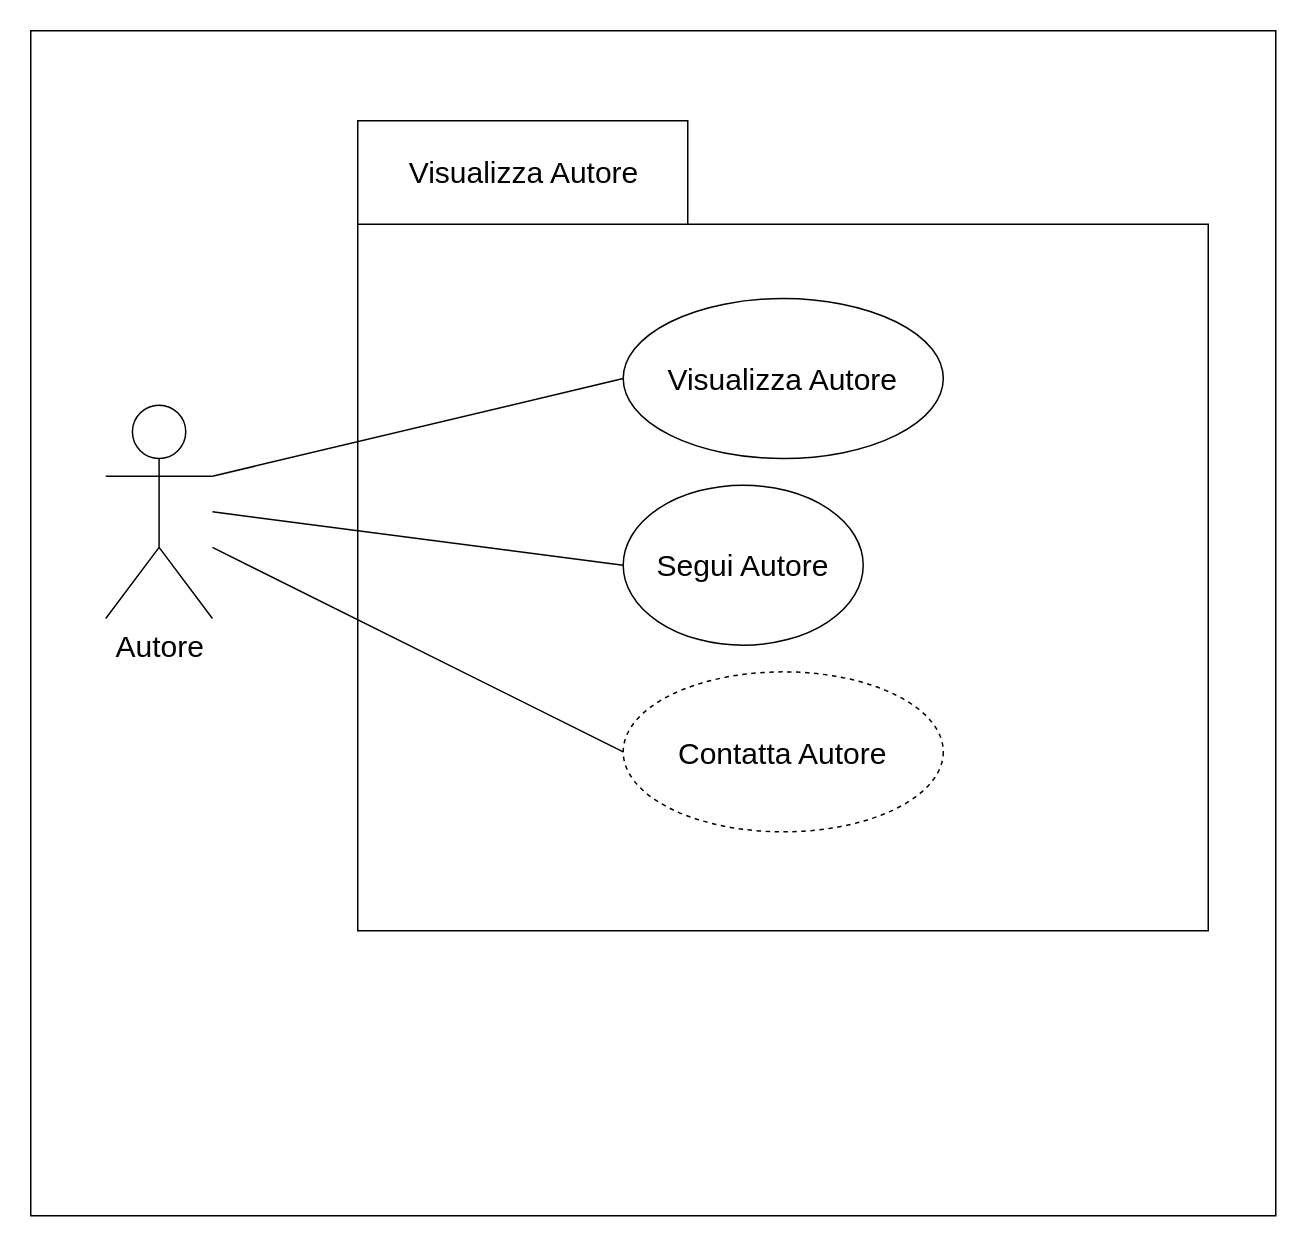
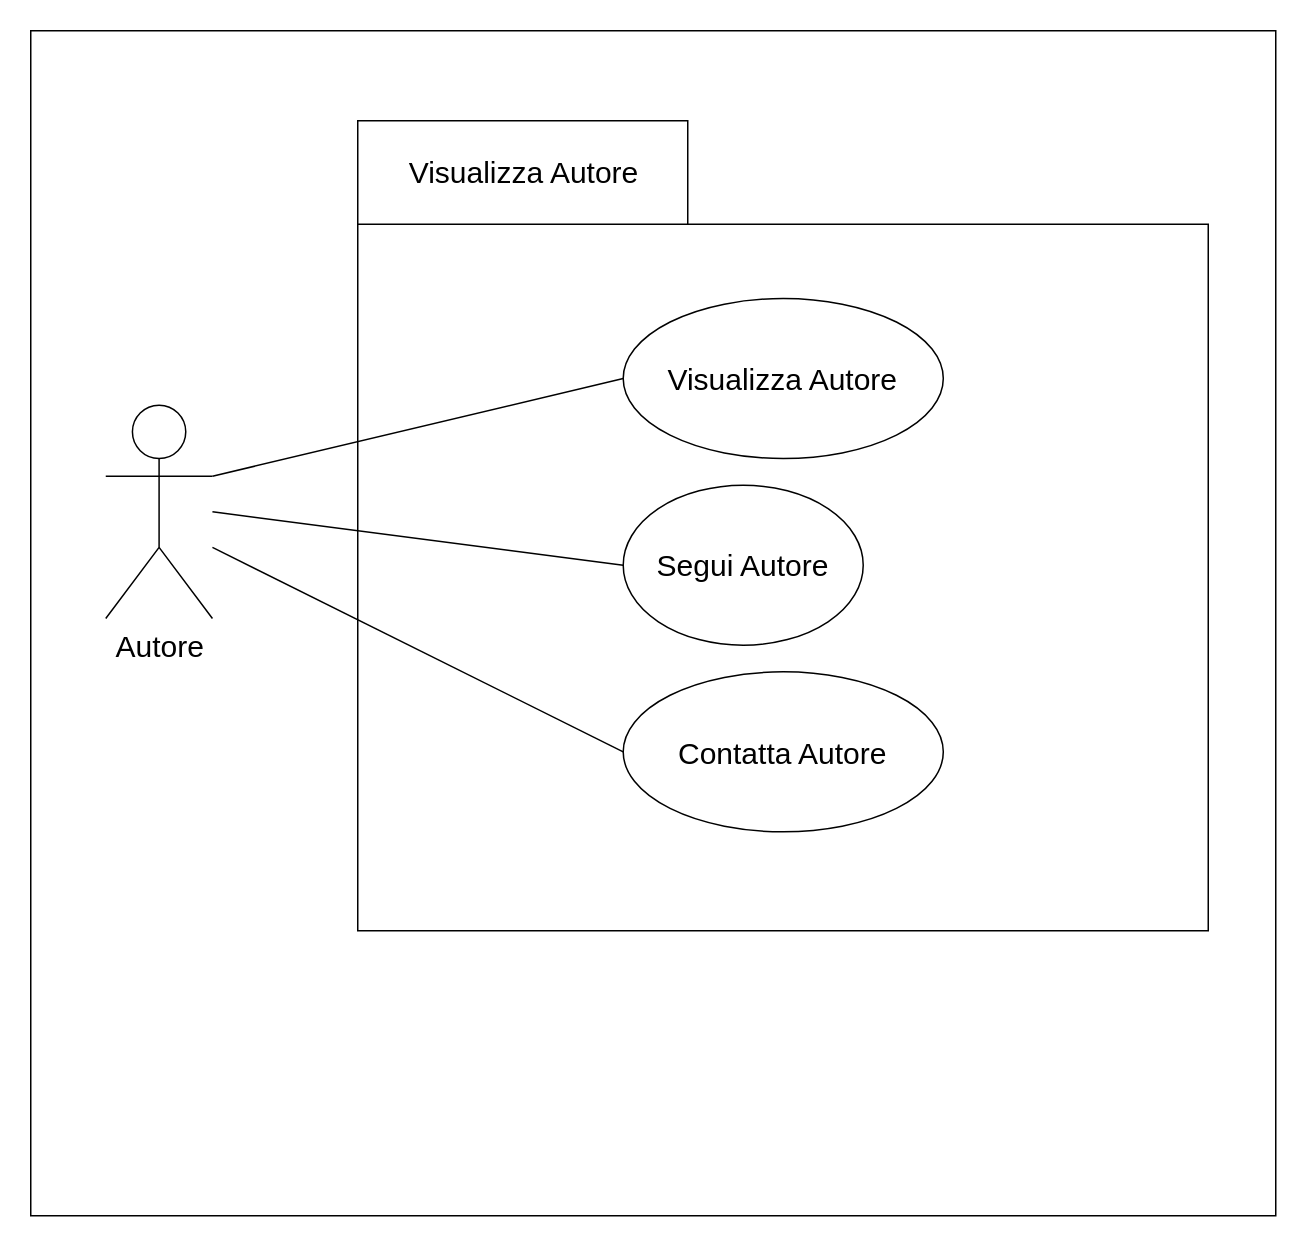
(783, 752) -> (783, 752)
